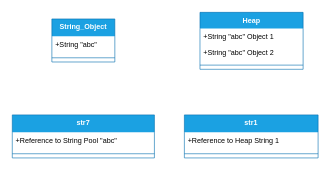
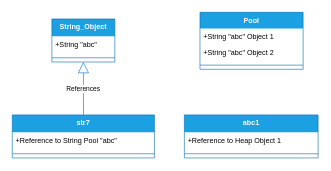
(251, 20) -> (251, 20)
none -> (84, 95)
(251, 123) -> (251, 123)
(238, 140) -> (238, 140)
